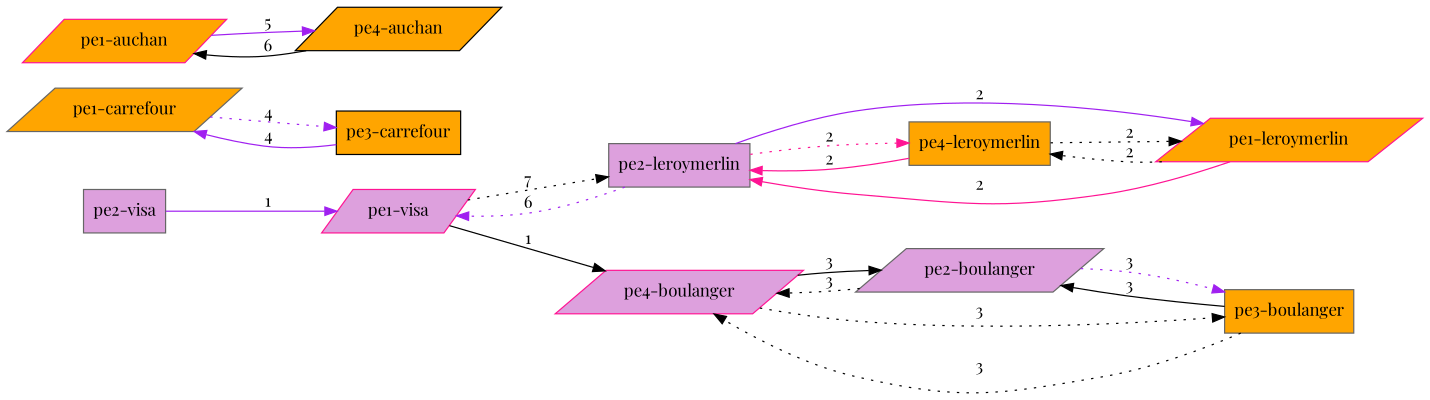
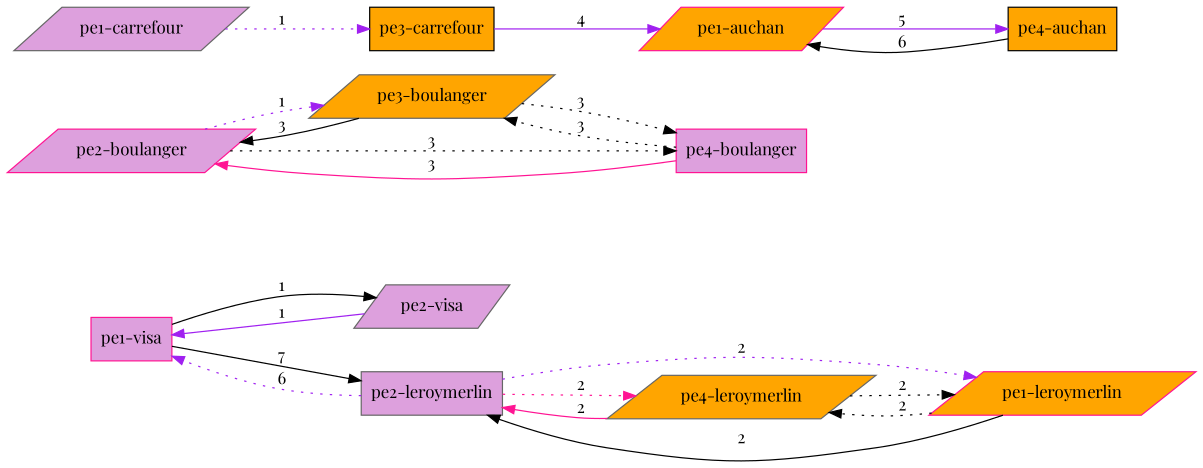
(398, 29) -> (1062, 29)
(961, 103) -> (733, 357)
(125, 110) -> (131, 29)
(268, 114) -> (282, 20)
(980, 144) -> (741, 397)
(271, 147) -> (571, 29)
(532, 189) -> (260, 362)
(998, 204) -> (751, 461)
(125, 211) -> (432, 307)
(398, 211) -> (131, 339)
(521, 247) -> (266, 299)
(1130, 263) -> (282, 102)
(980, 270) -> (131, 151)
(833, 272) -> (452, 179)
(679, 292) -> (741, 151)
(1289, 311) -> (432, 97)
